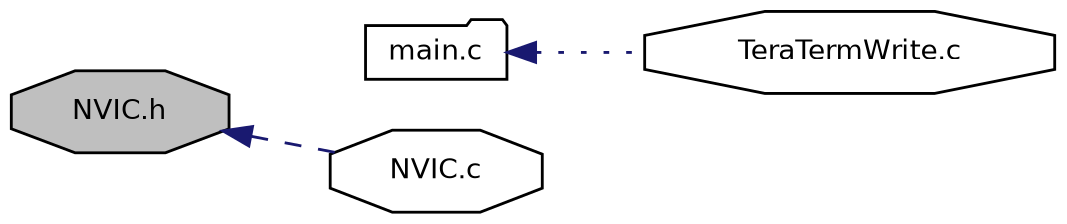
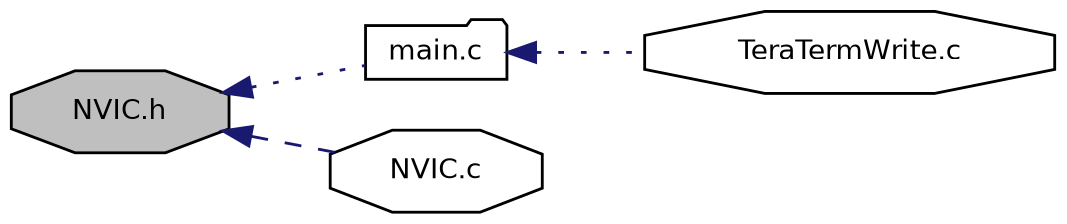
none -> (308, 76)
